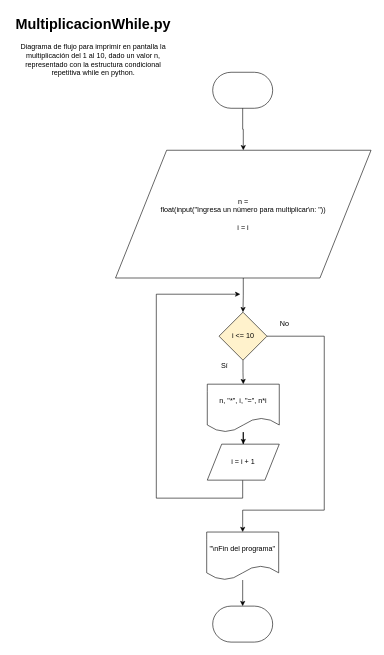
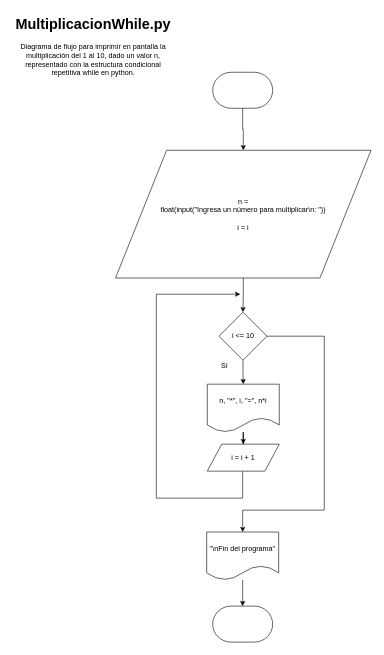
(285, 324) -> none
(243, 336) -> (243, 336)
(243, 462) -> (243, 458)
